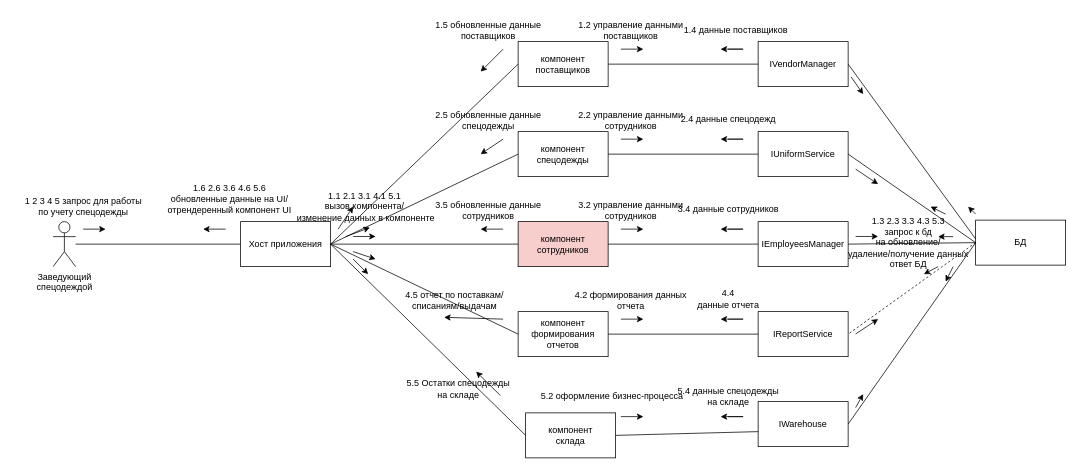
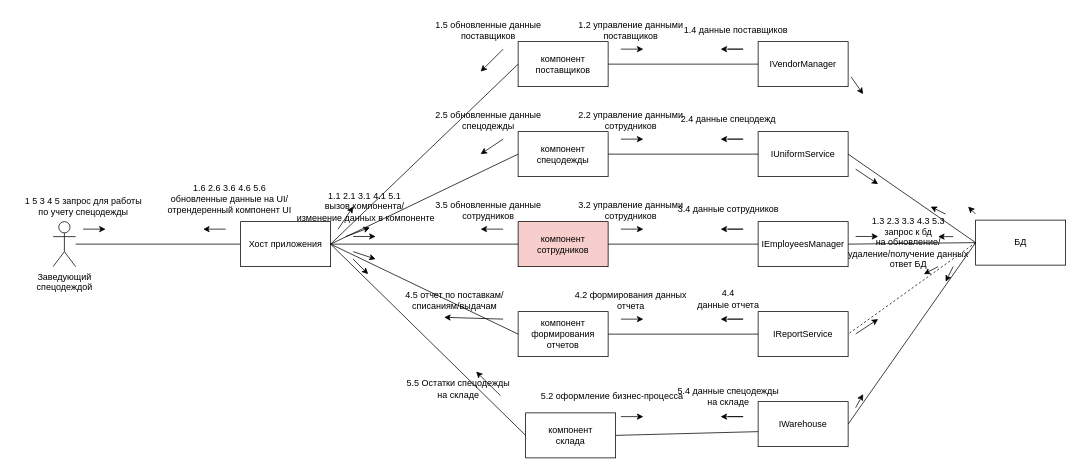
(912, 152) -> none
(83, 207) -> (83, 207)
